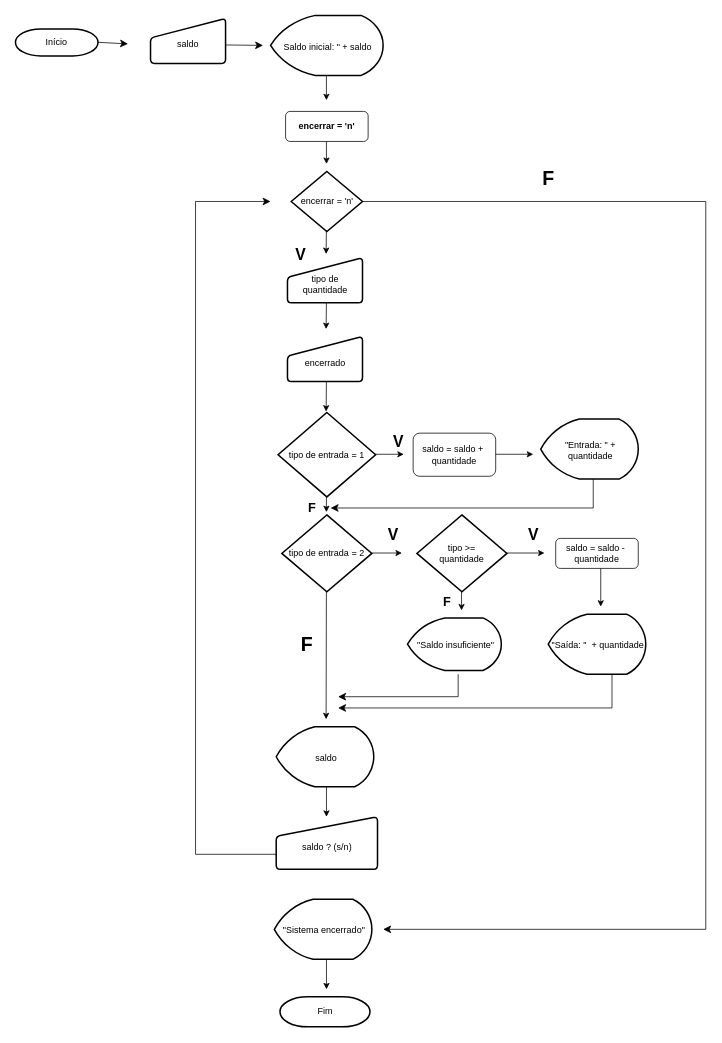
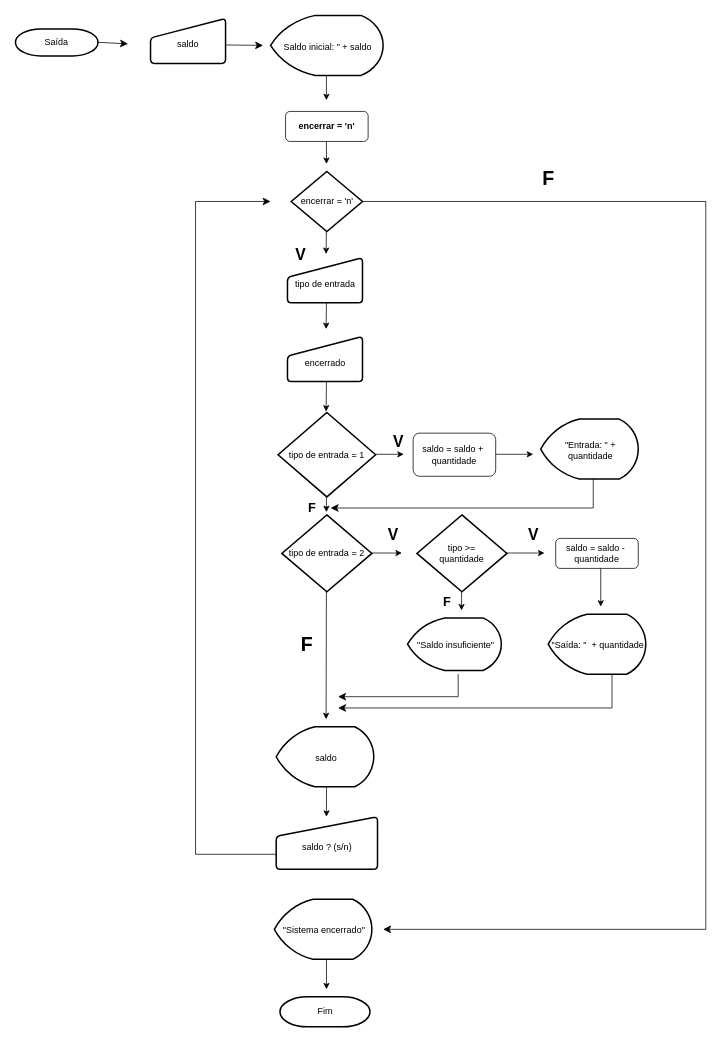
(57, 42) -> (57, 42)
(325, 285) -> (325, 285)
